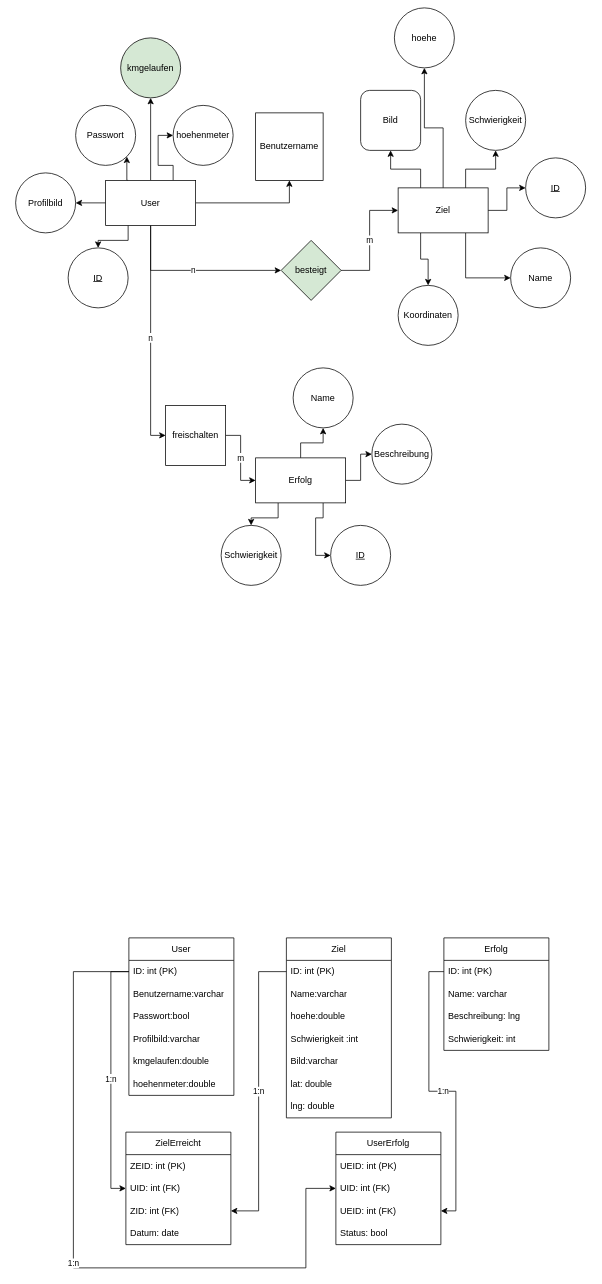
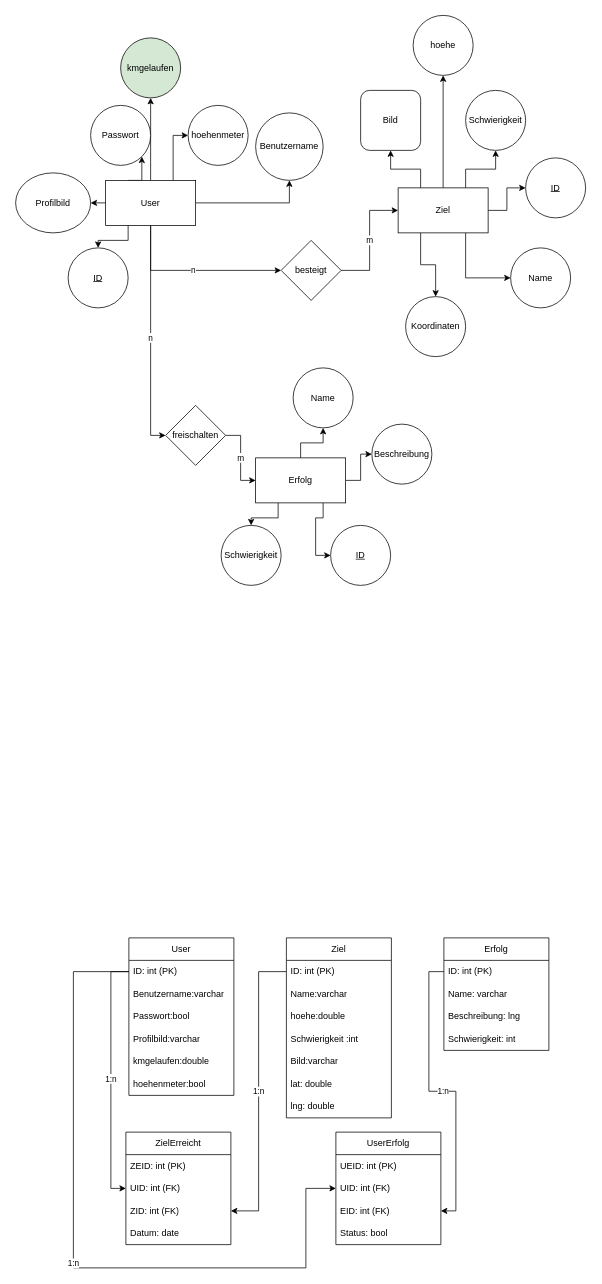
(424, 38) -> (443, 45)
(105, 135) -> (120, 135)
(203, 135) -> (218, 135)
(289, 147) -> (289, 147)
(45, 203) -> (53, 203)
(311, 270) -> (311, 270)
(428, 315) -> (435, 327)
(195, 435) -> (195, 435)
(176, 1084) -> (171, 1084)
(371, 1211) -> (368, 1211)
